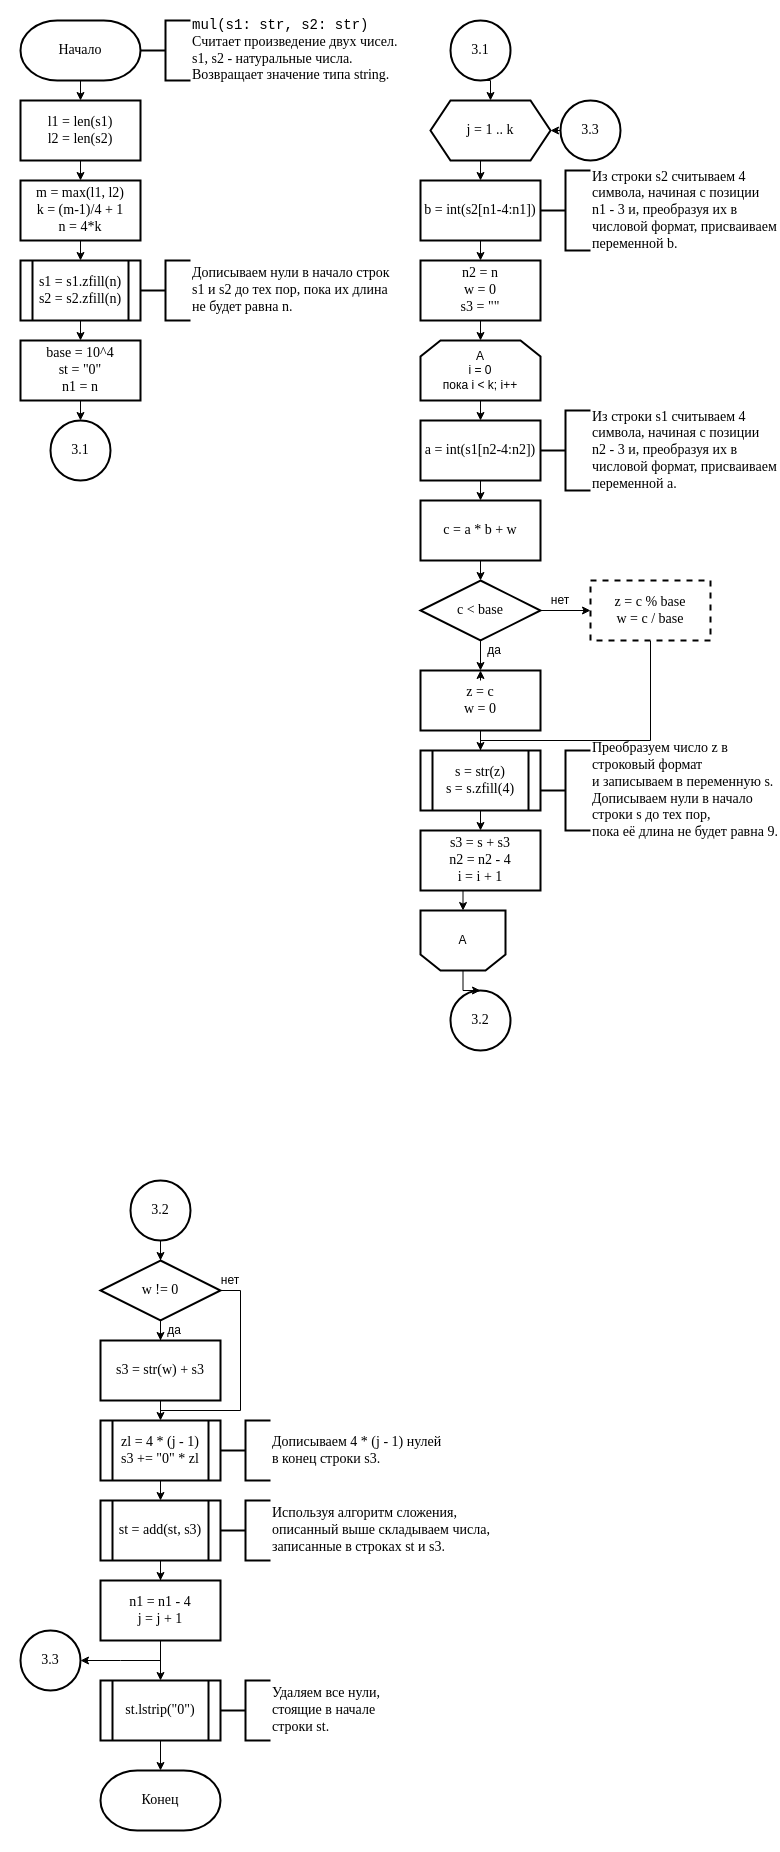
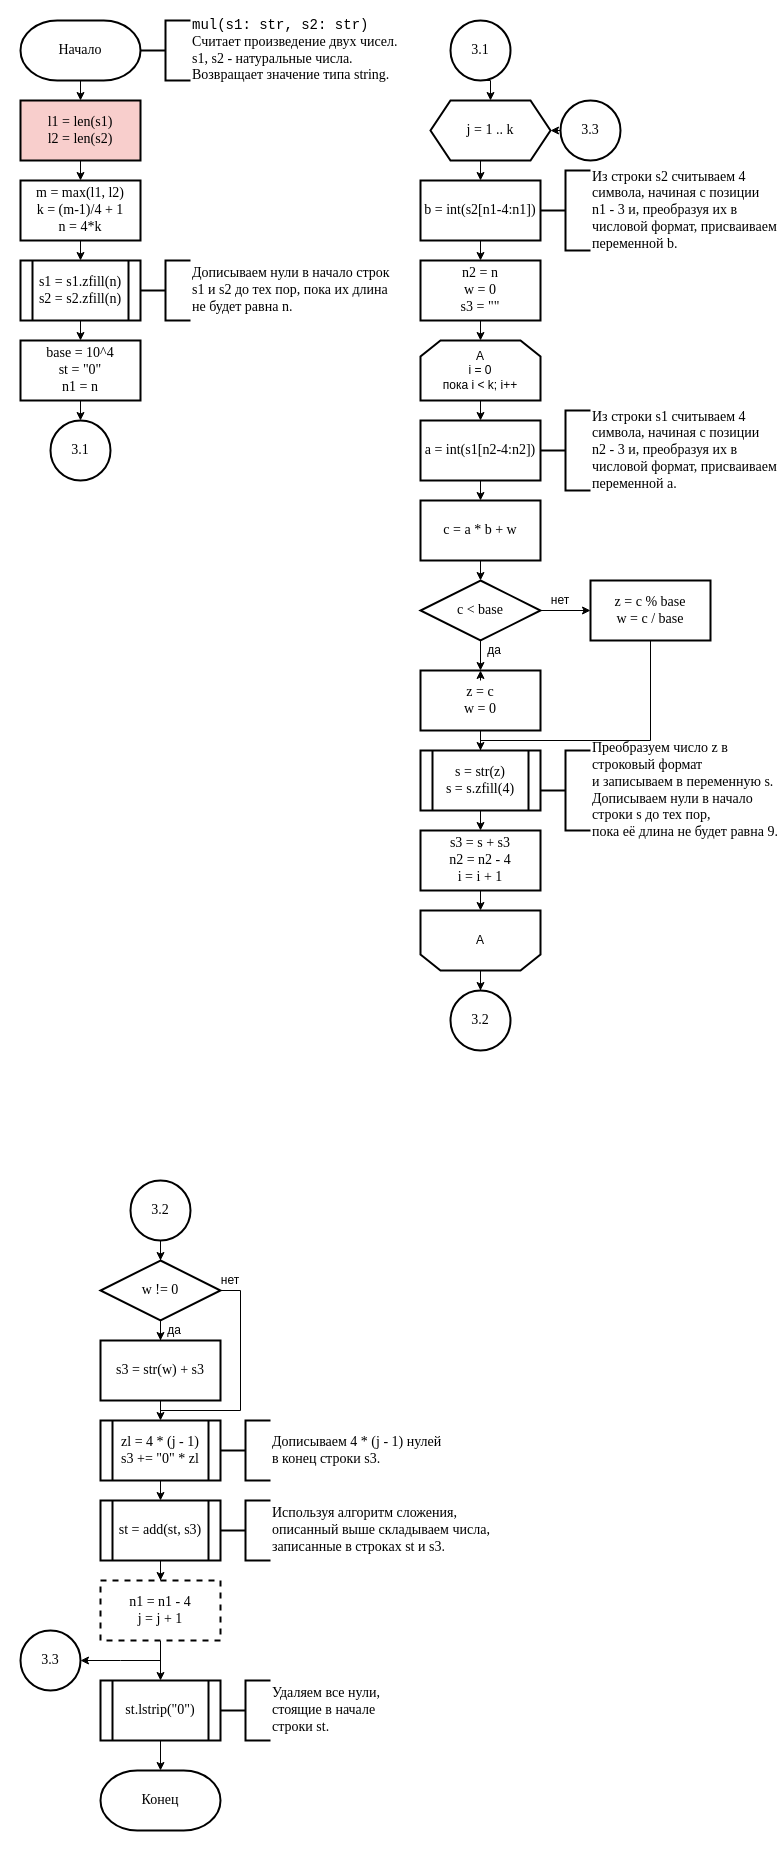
(81, 131) -> (81, 131)
(651, 611) -> (651, 611)
(463, 941) -> (481, 941)
(161, 1611) -> (161, 1611)
